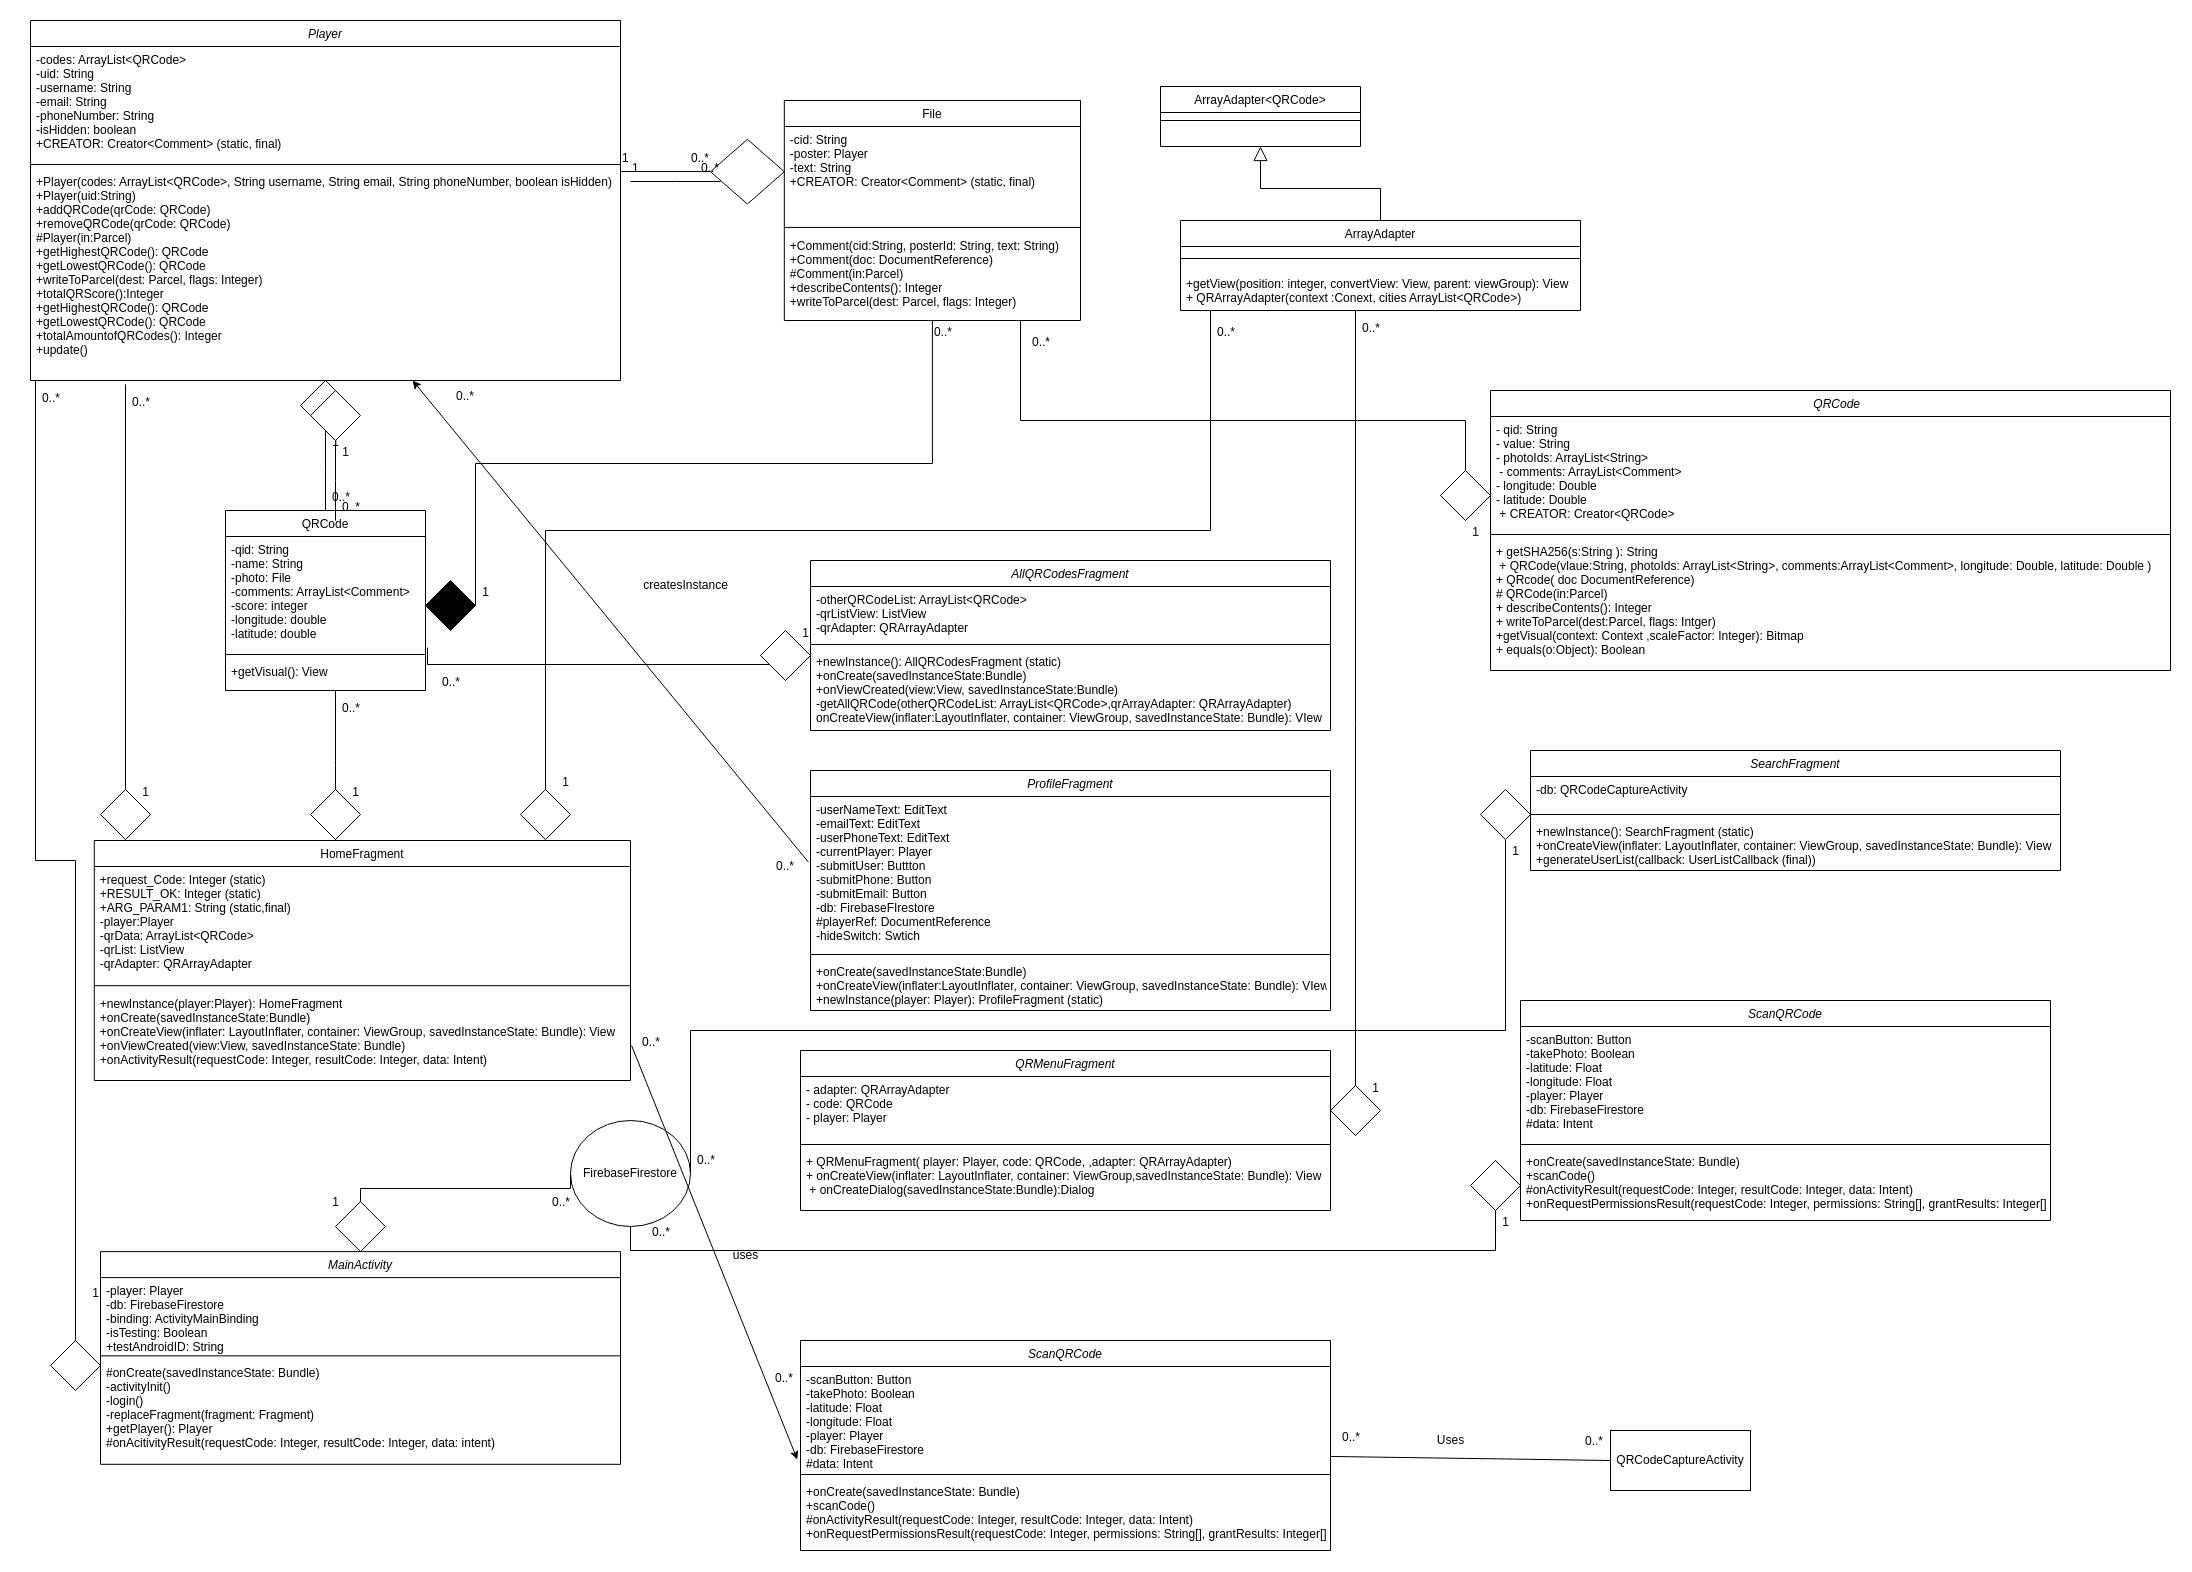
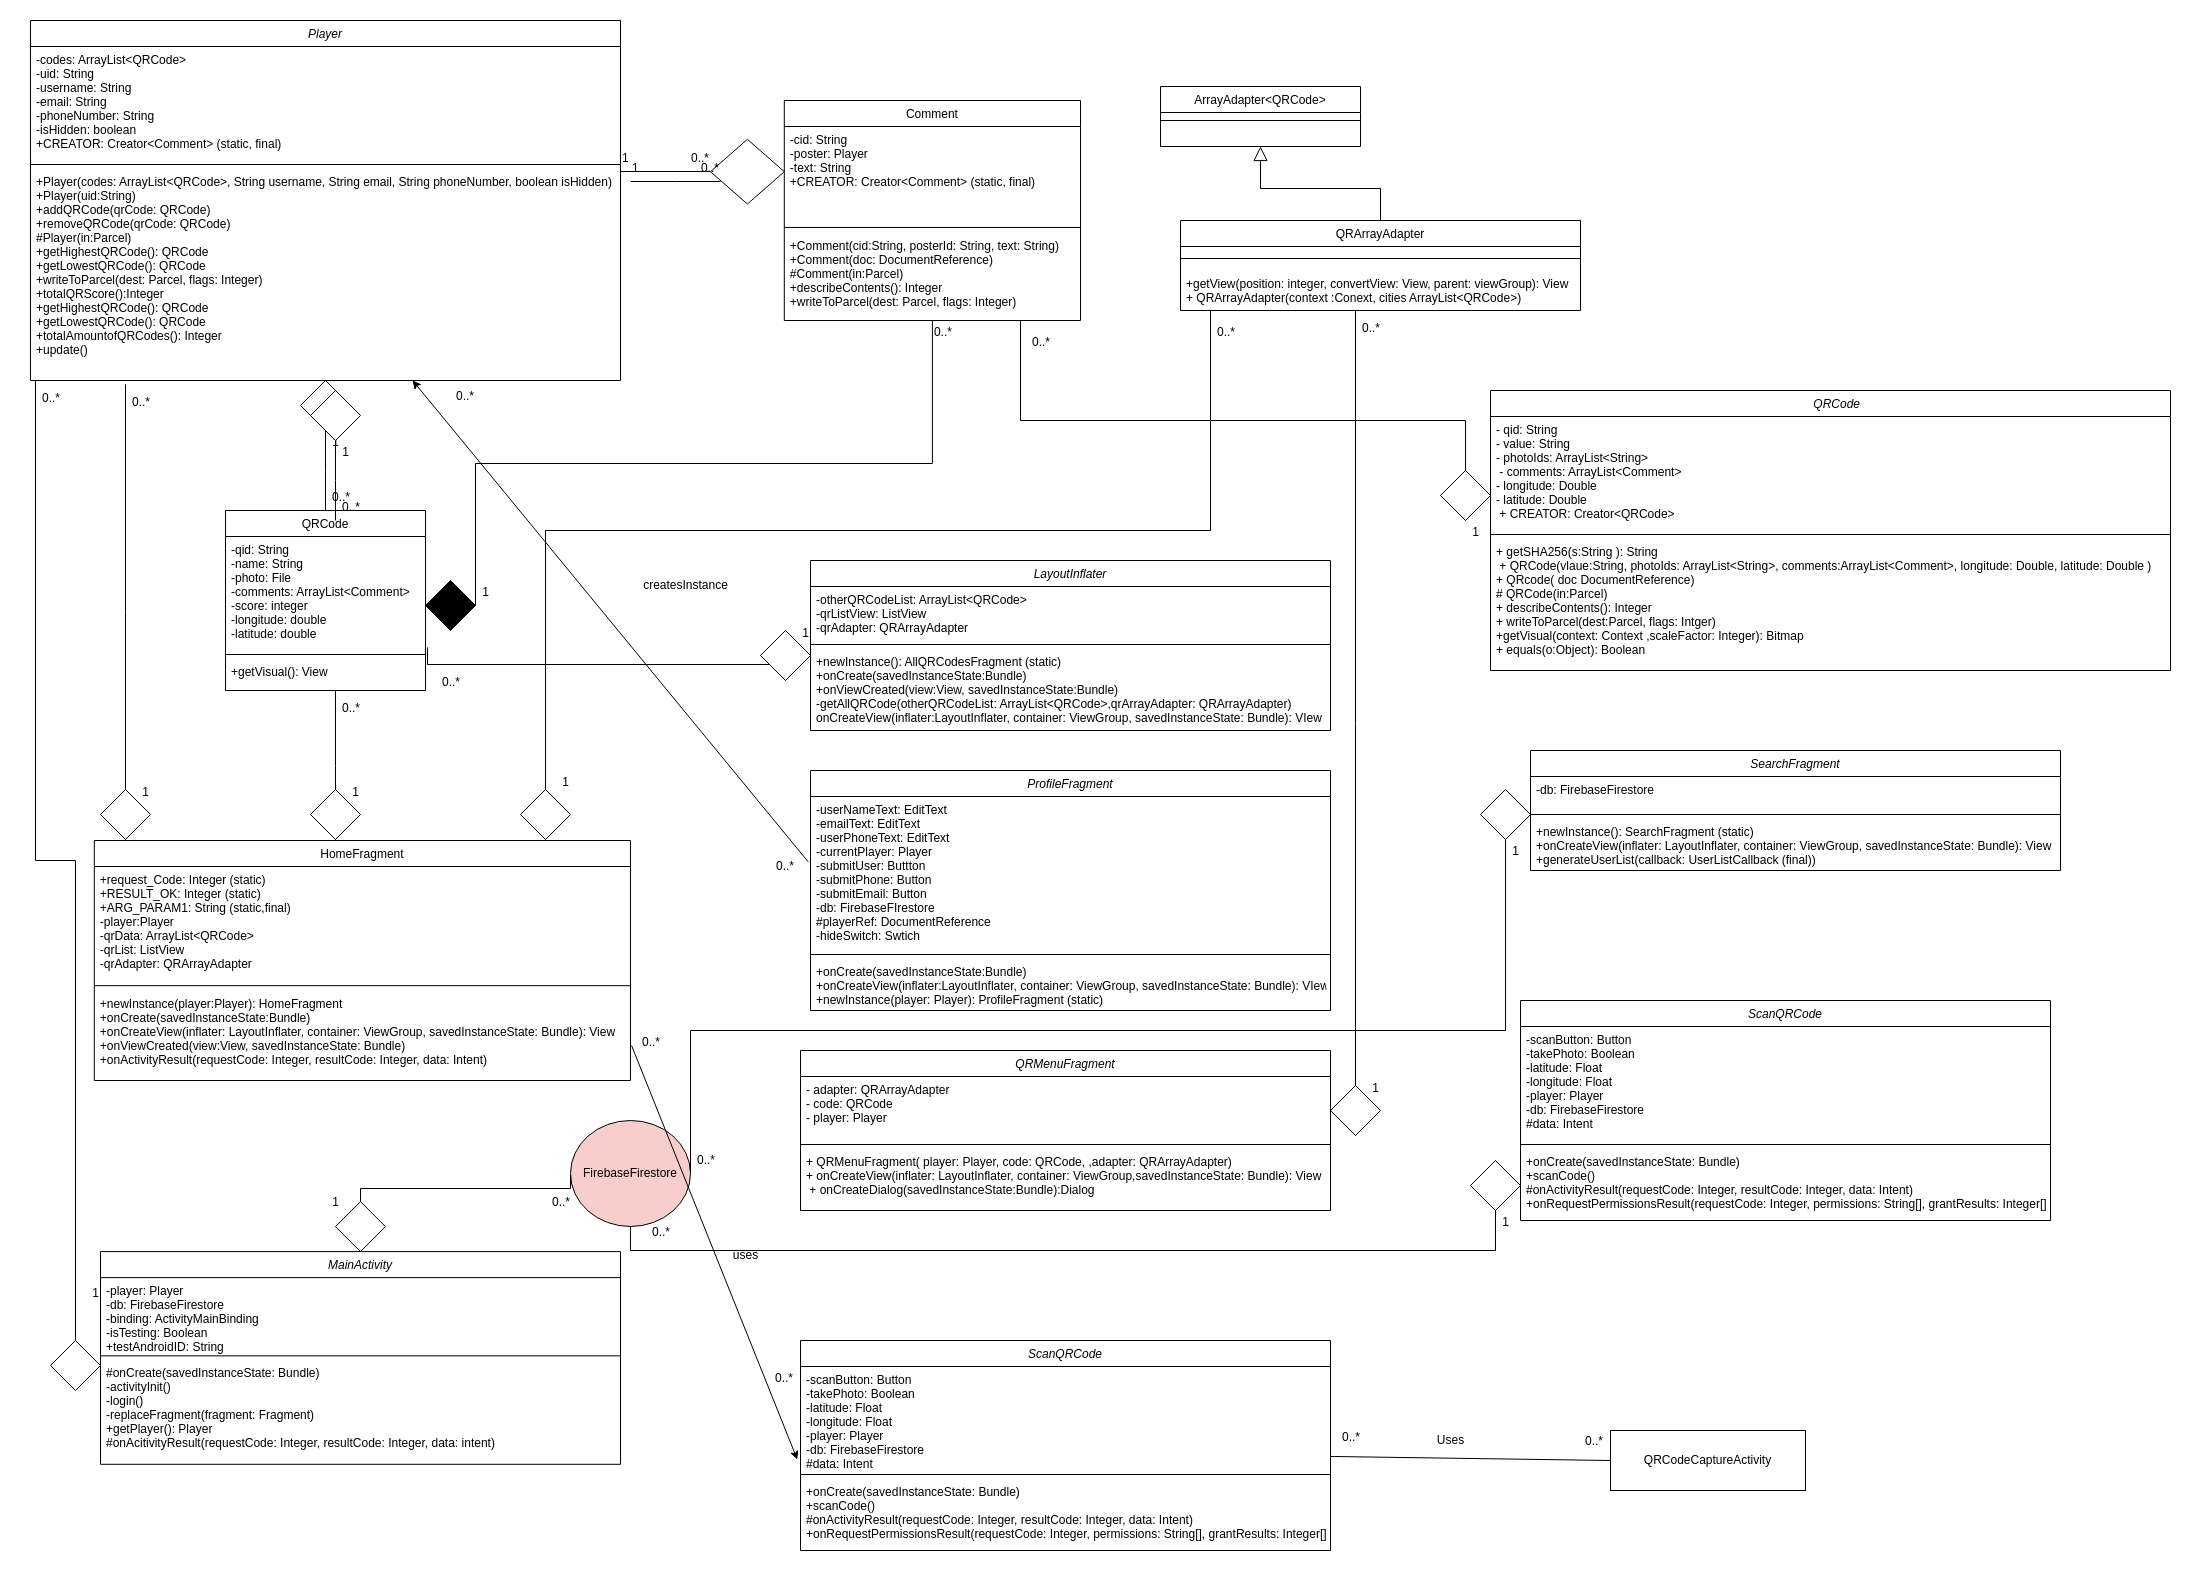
(932, 114) -> (932, 114)
(1380, 234) -> (1380, 234)
(1070, 574) -> (1070, 574)
(1617, 790) -> (1604, 790)
(631, 1174) -> (631, 1174)
(1681, 1461) -> (1708, 1461)
